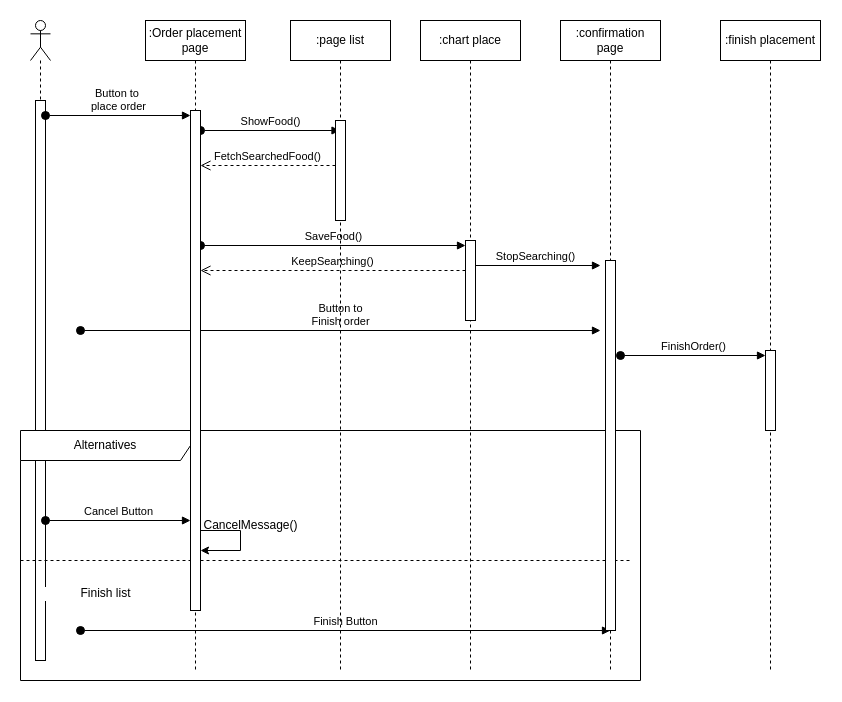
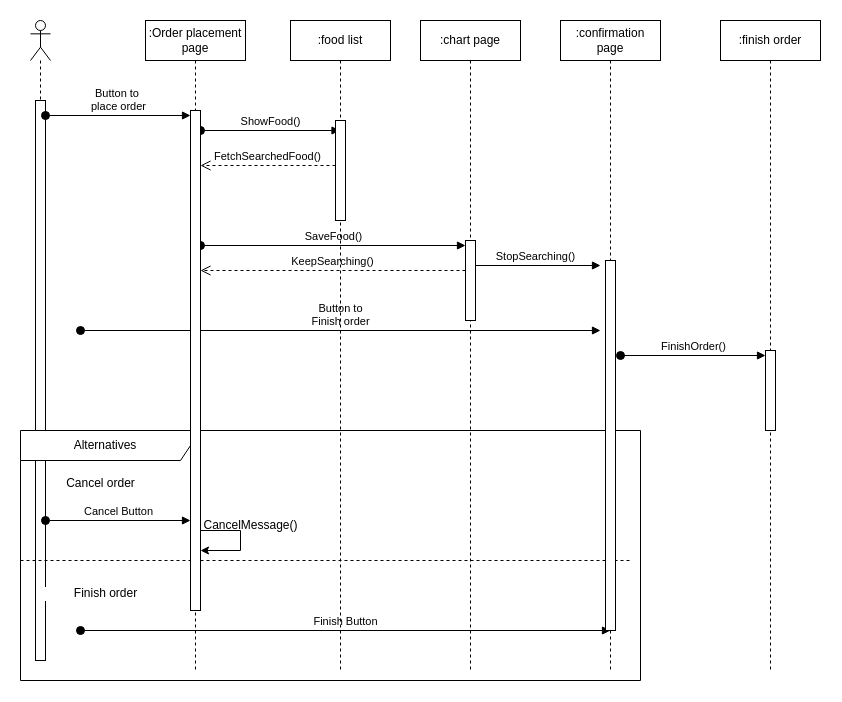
(341, 41) -> (341, 41)
(471, 41) -> (471, 41)
(771, 41) -> (771, 41)
none -> (101, 484)
(106, 594) -> (106, 594)
